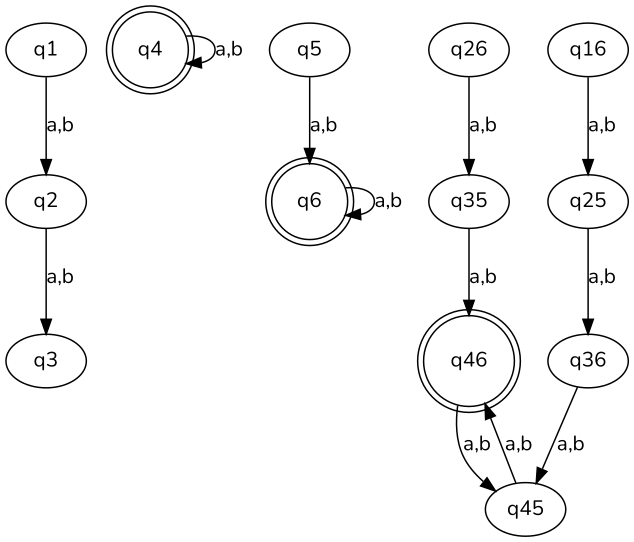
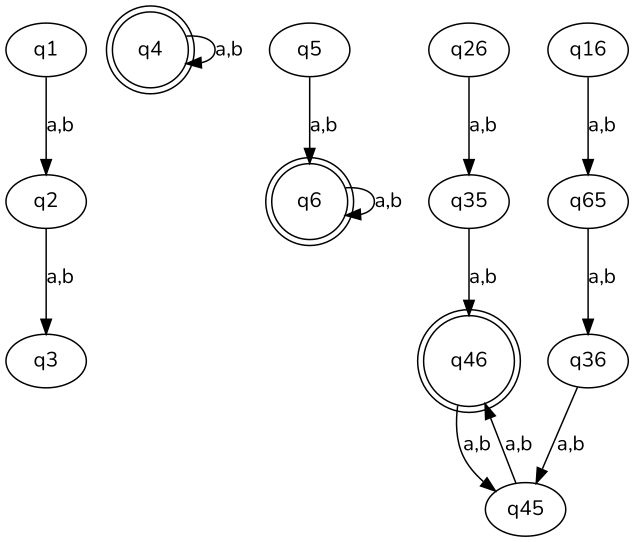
(588, 202) -> (588, 202)
